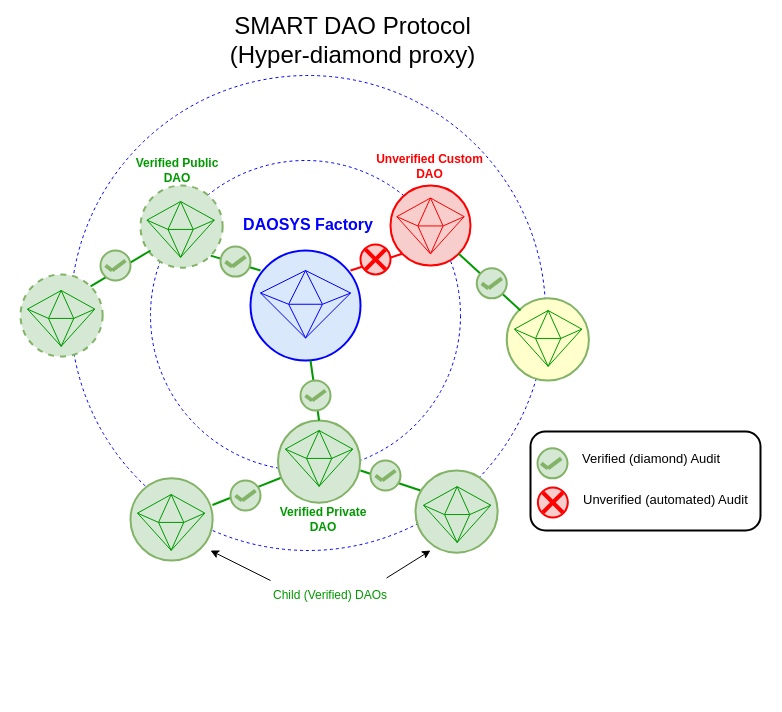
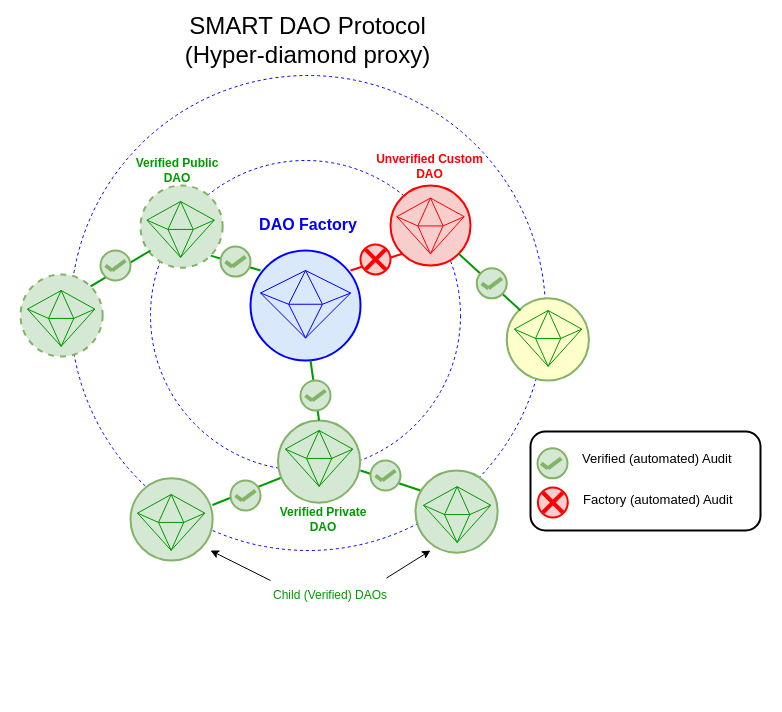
(353, 41) -> (308, 41)
(309, 225) -> (309, 225)
(660, 459) -> (662, 459)
(672, 500) -> (669, 500)
